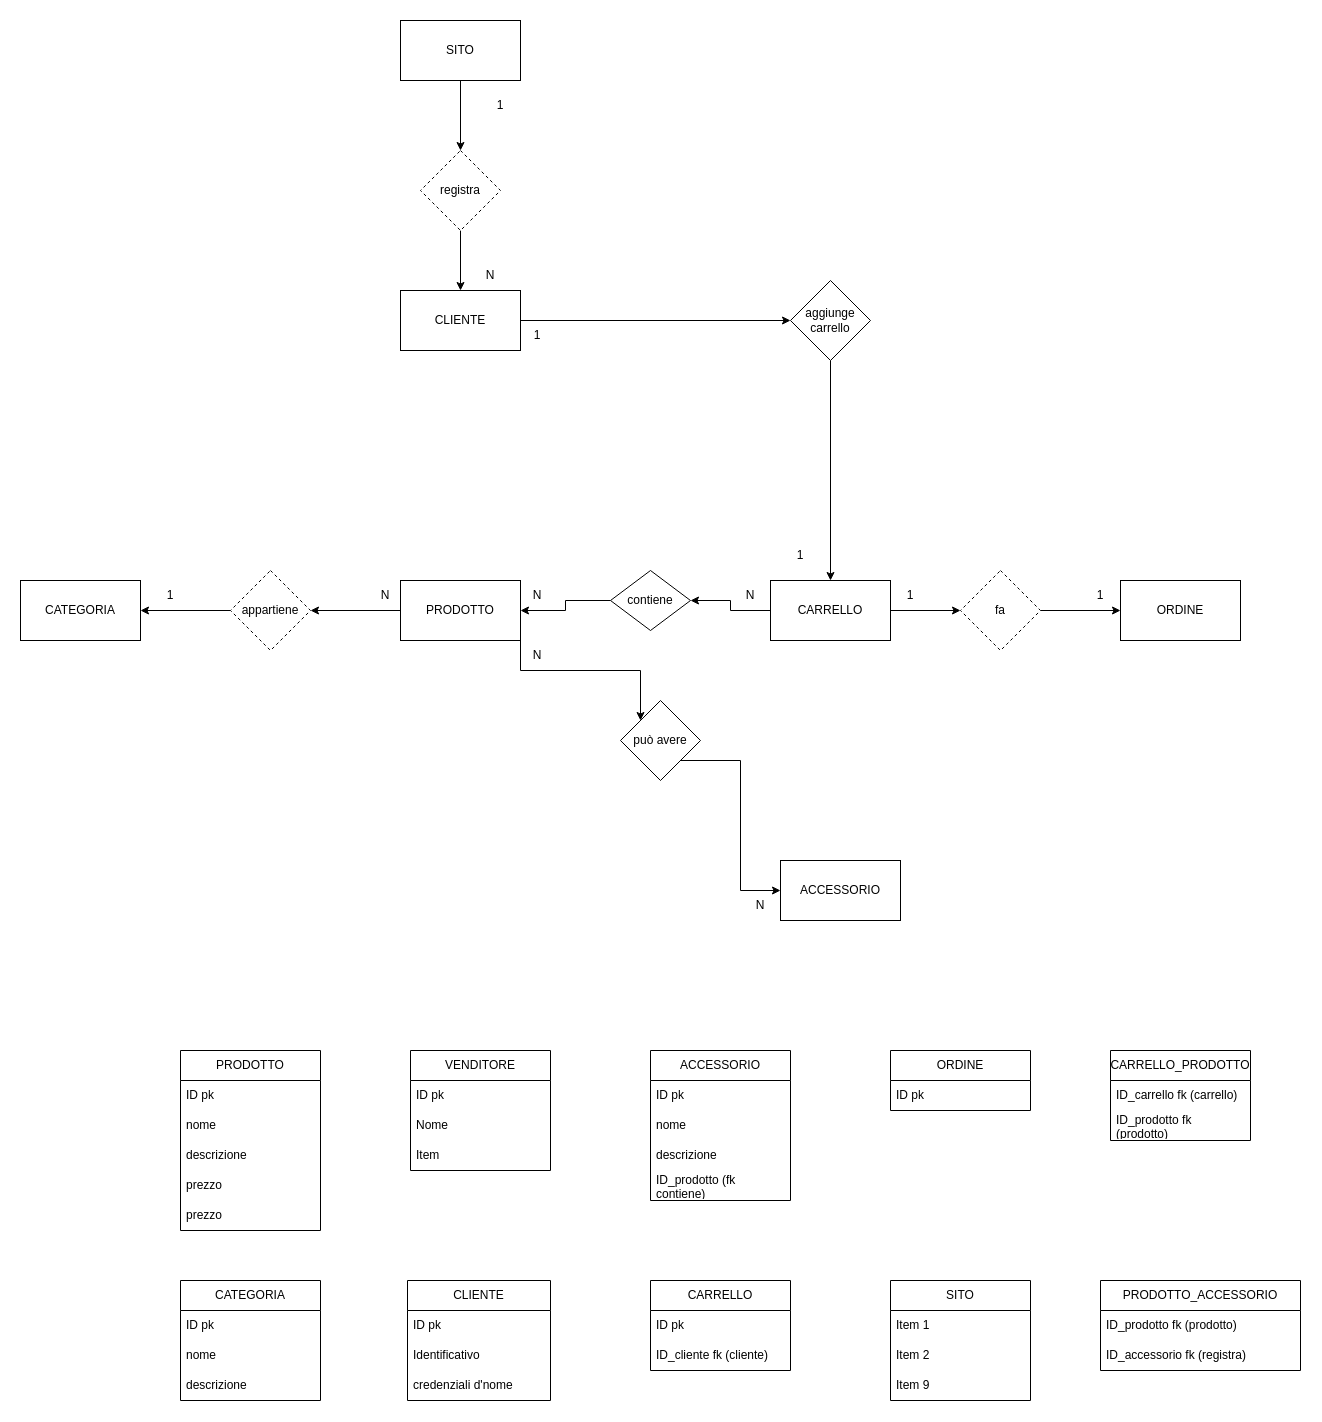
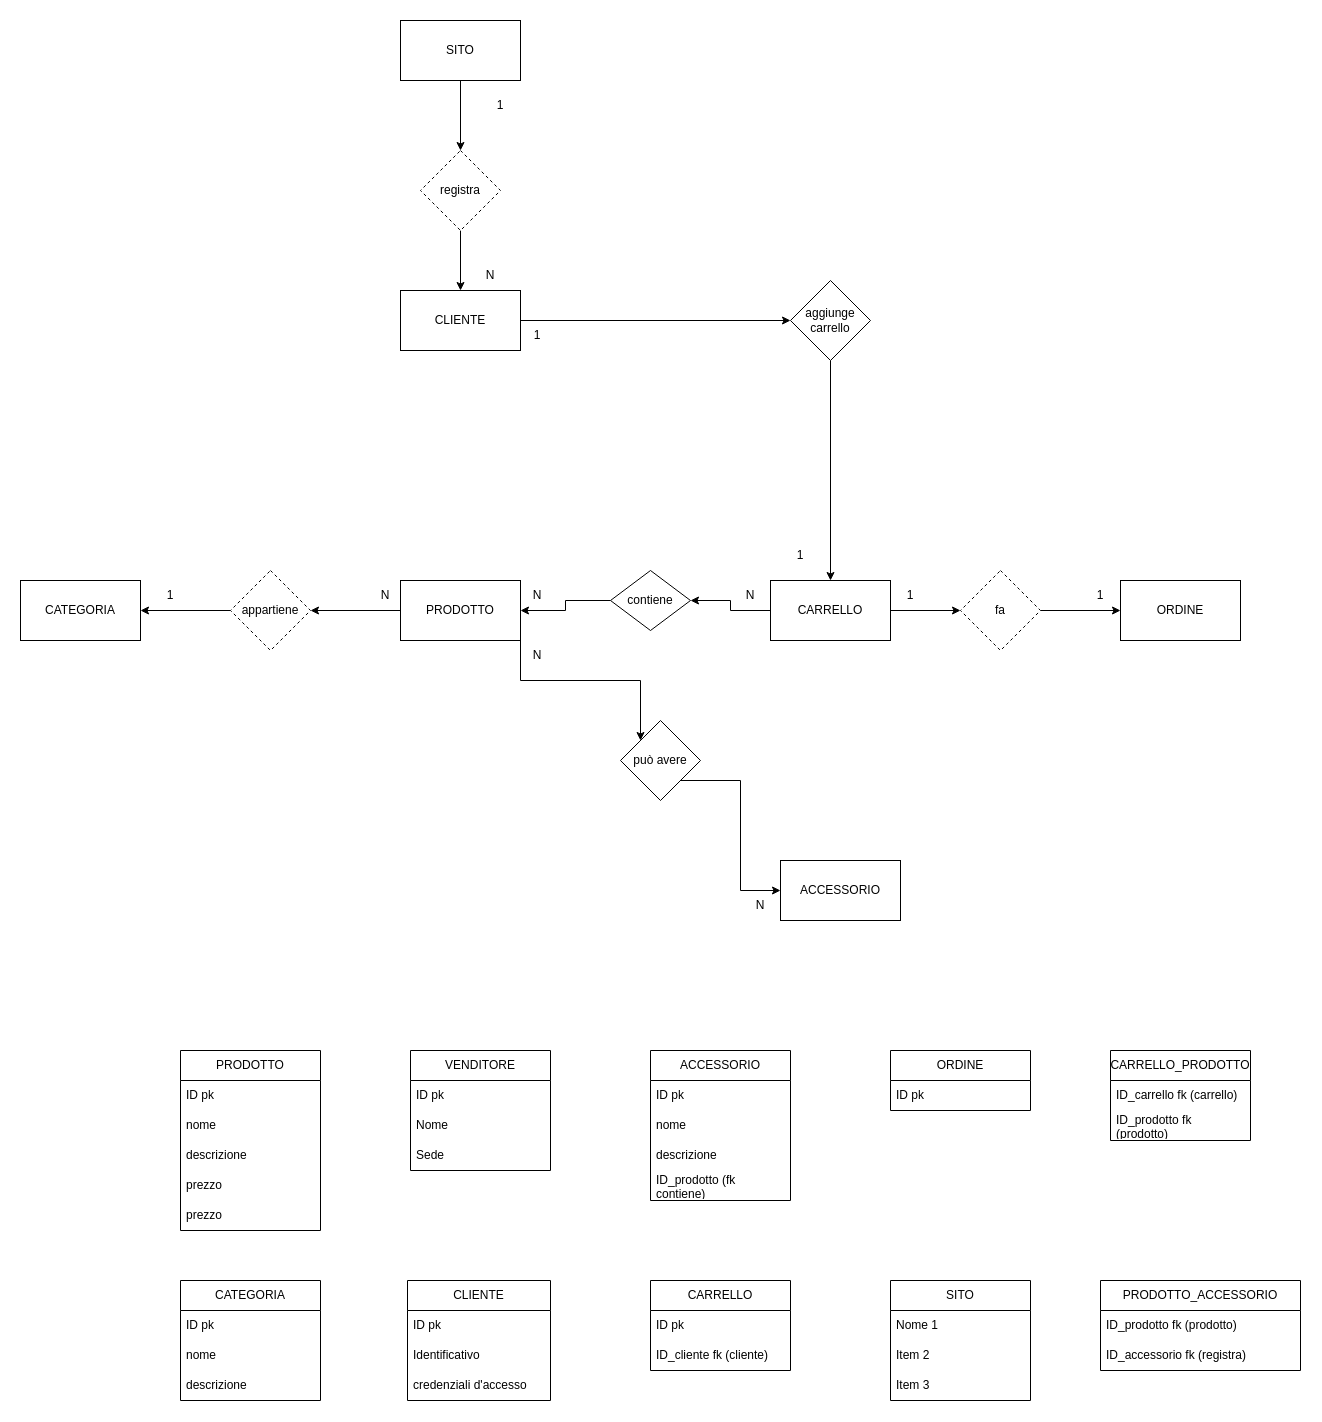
(661, 741) -> (661, 761)
(430, 1156) -> (430, 1156)
(915, 1326) -> (915, 1326)
(466, 1386) -> (476, 1386)
(915, 1386) -> (915, 1386)
